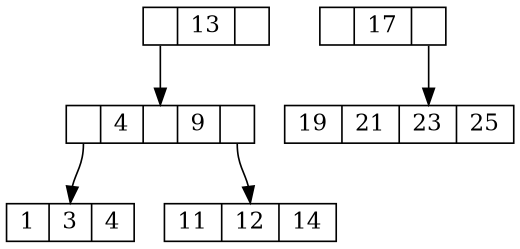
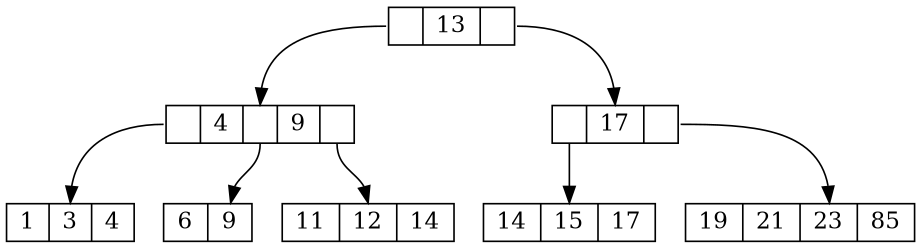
none -> (578, 39)
(485, 124) -> (886, 222)
none -> (208, 223)
none -> (569, 223)
